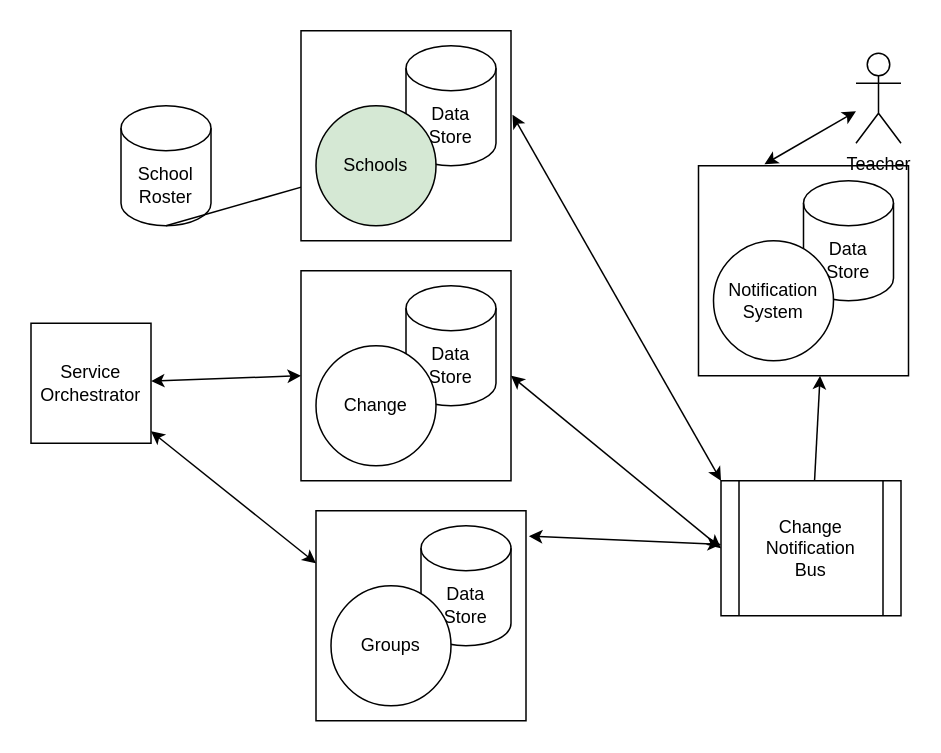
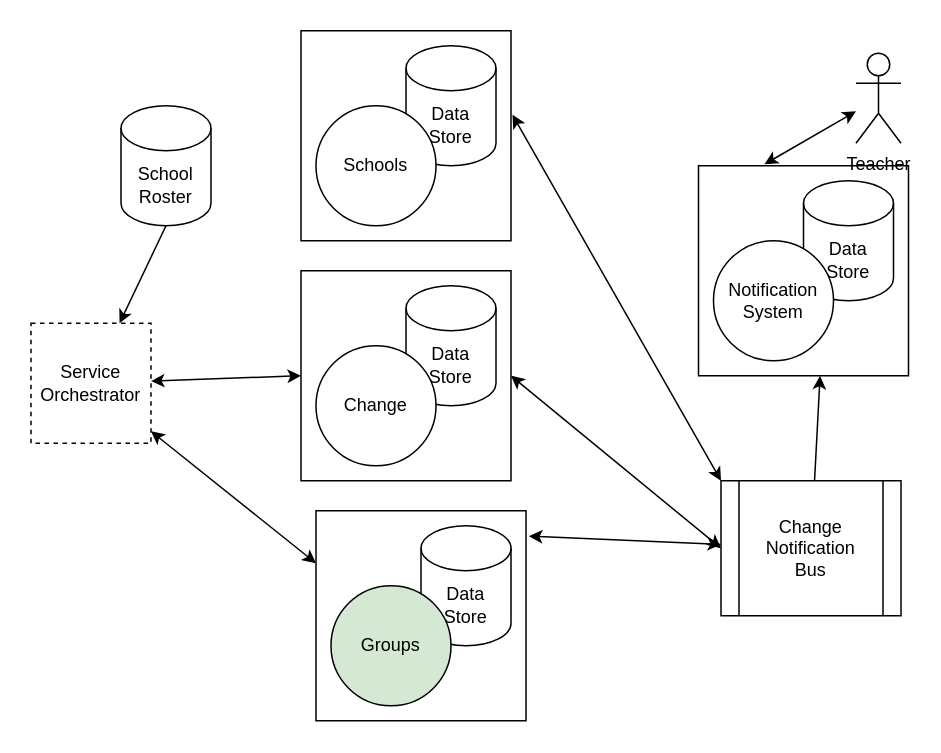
(376, 166) -> (376, 166)
(233, 206) -> (145, 270)
(91, 383) -> (91, 383)
(391, 646) -> (391, 646)
